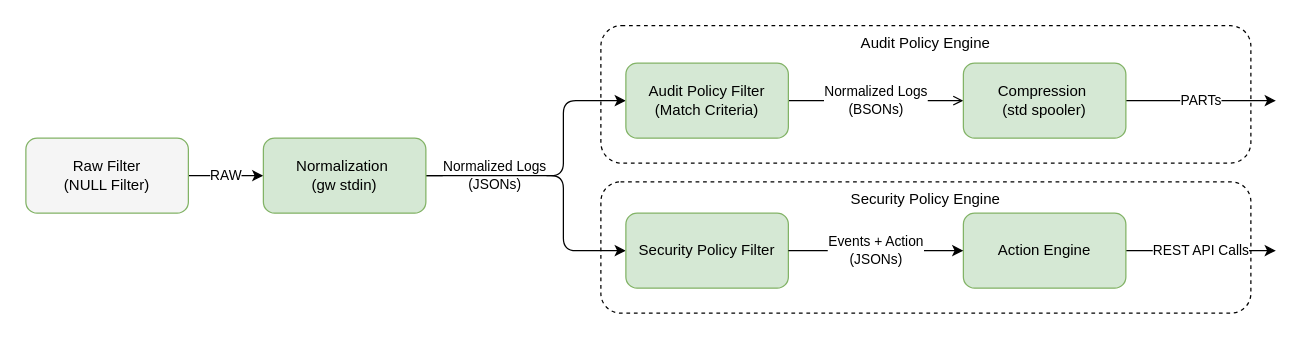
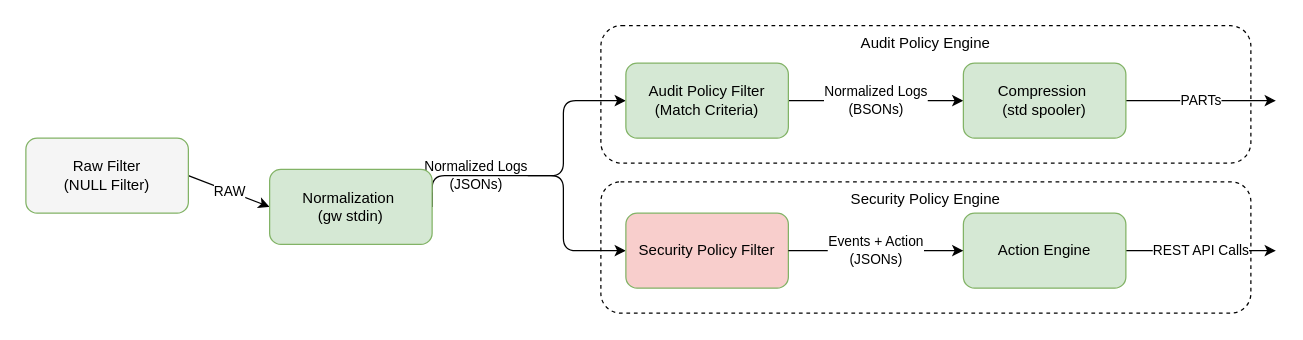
(955, 101) -> (953, 101)
(344, 176) -> (351, 207)
(707, 251) -> (707, 251)
